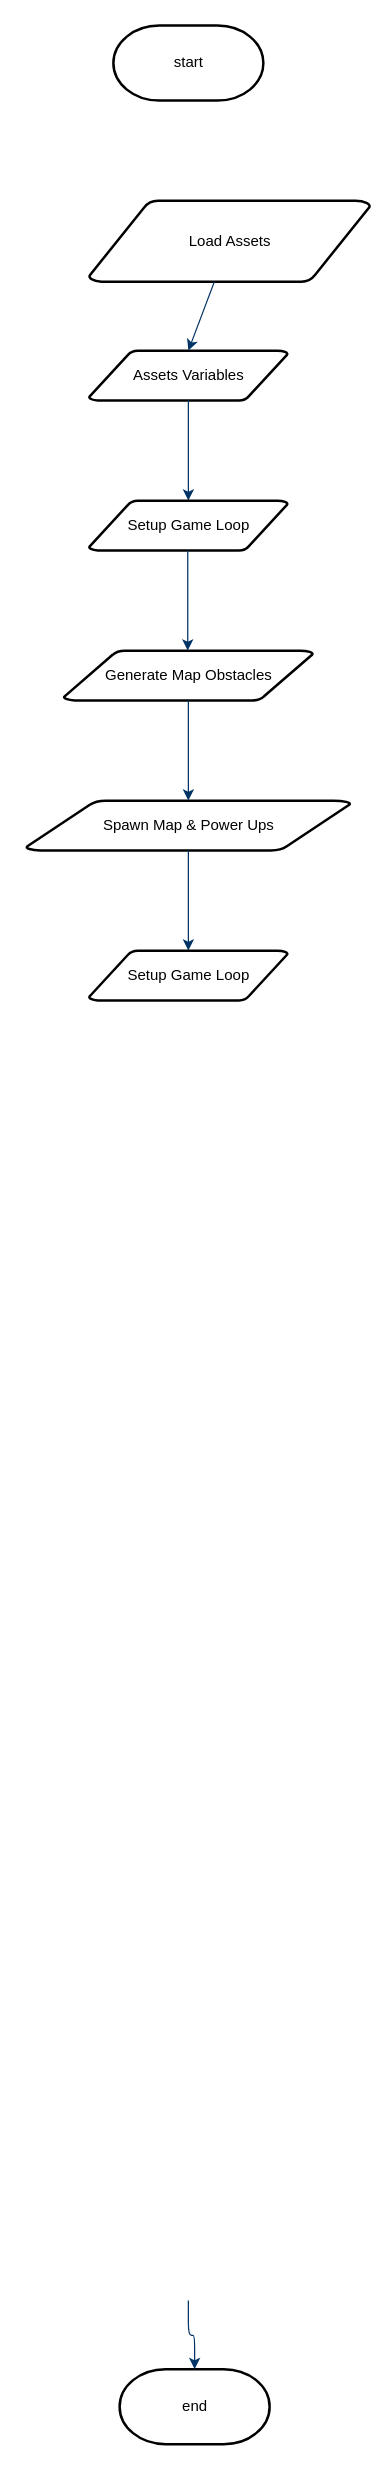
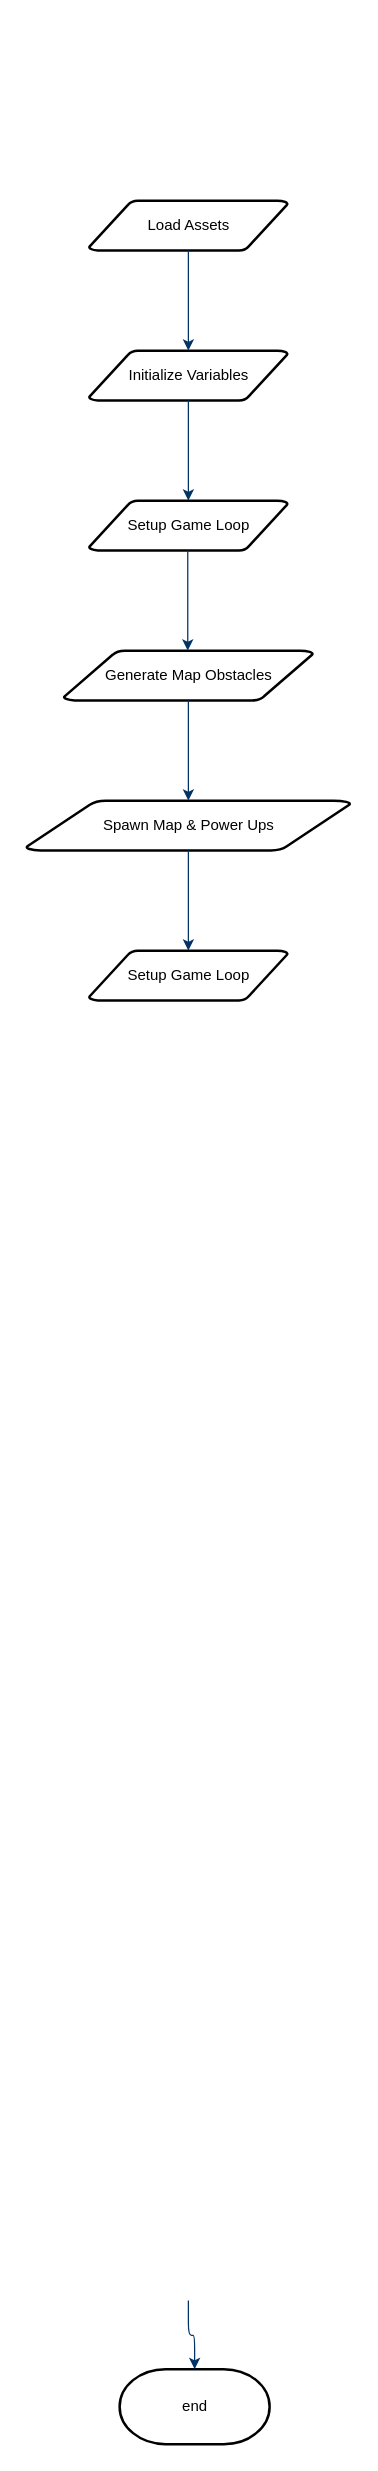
(188, 63) -> none
(229, 241) -> (188, 226)
(189, 376) -> (189, 376)
